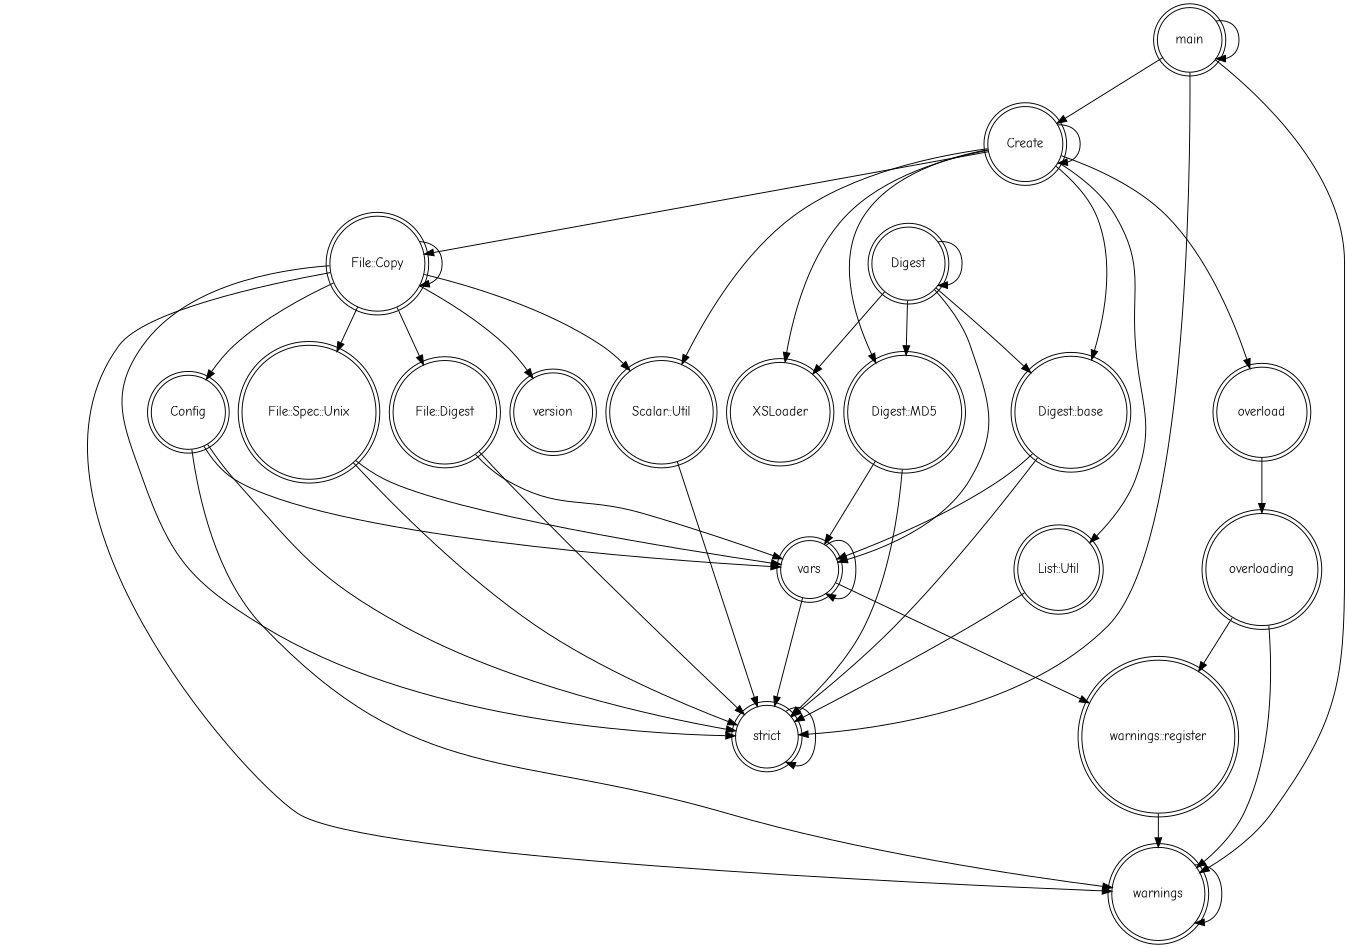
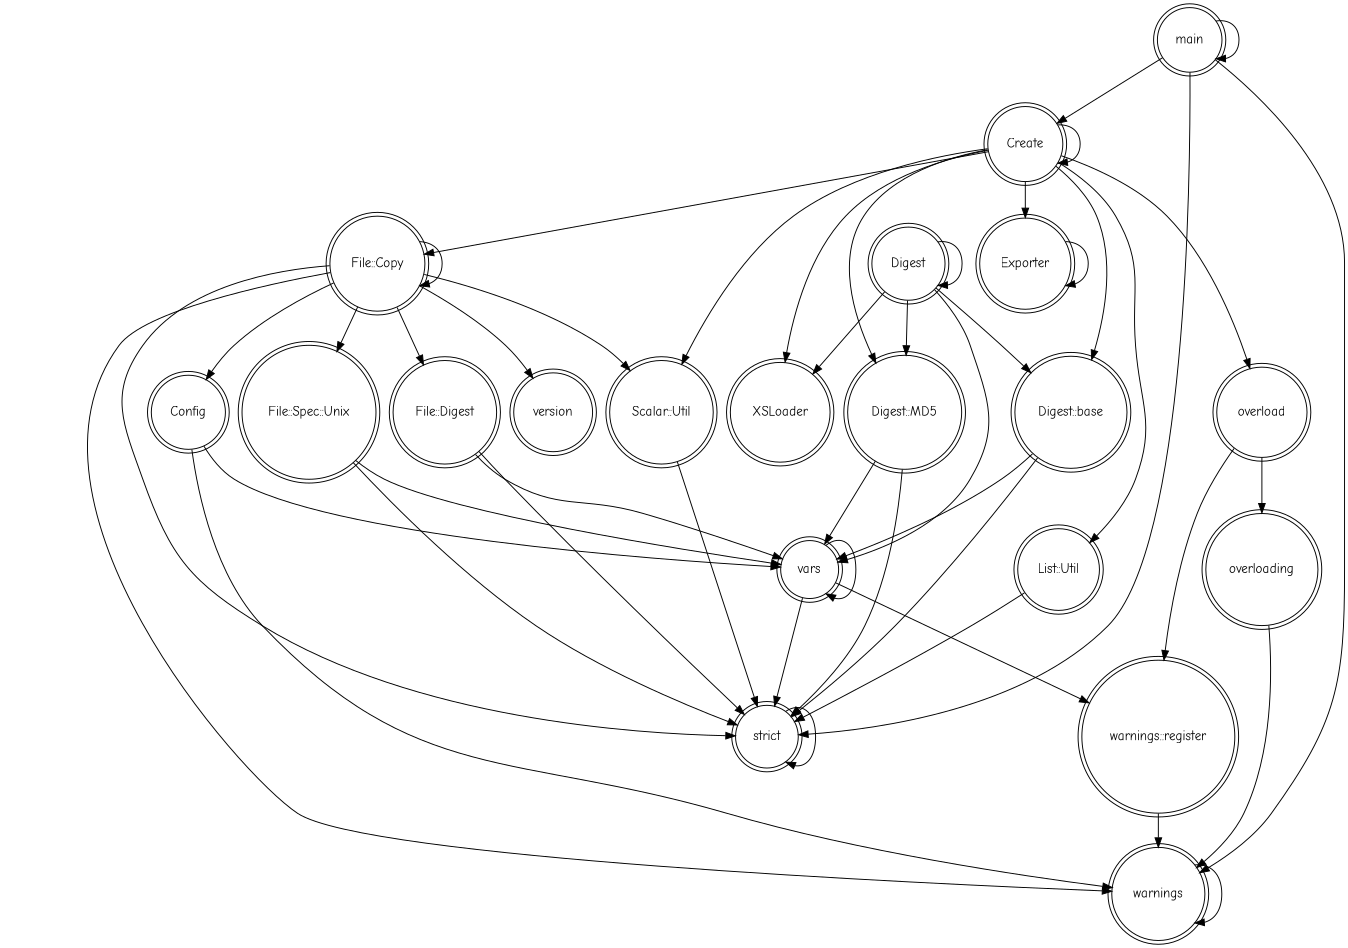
none -> (1025, 264)
(1218, 640) -> (1187, 545)
(435, 642) -> none
